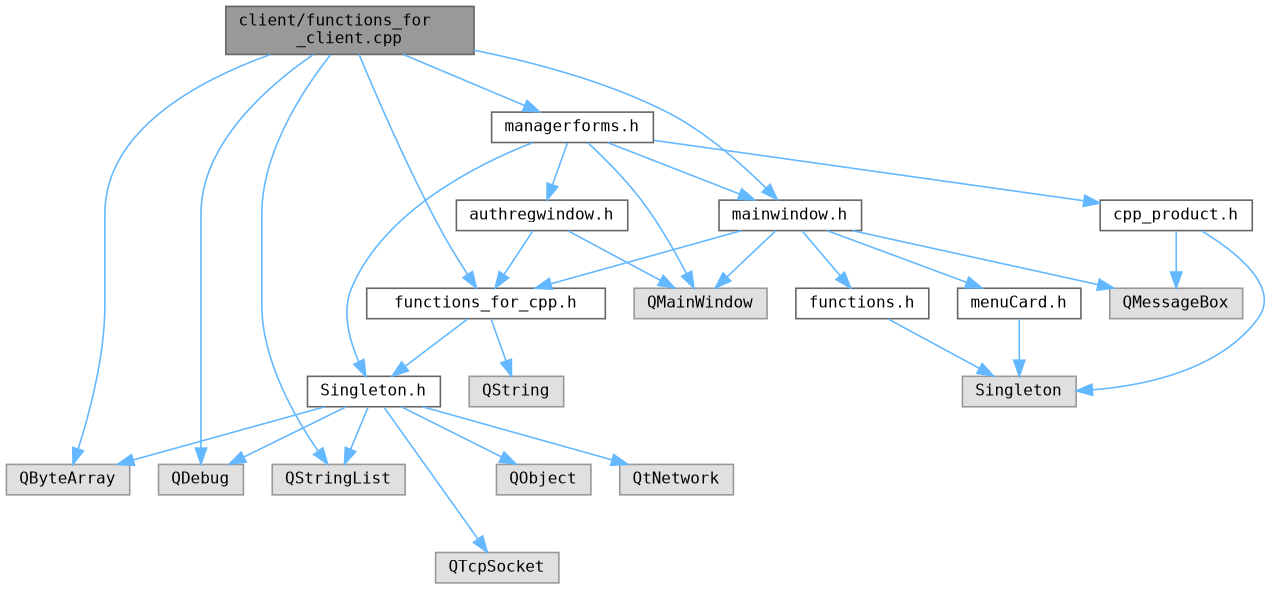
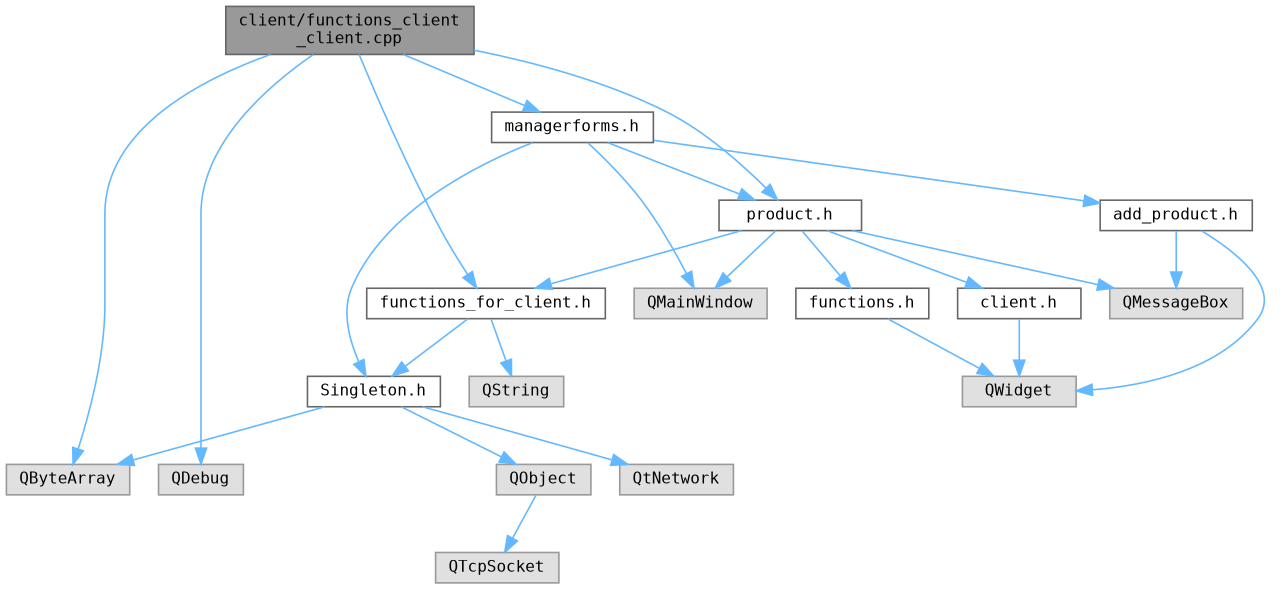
(350, 30) -> (350, 30)
(542, 215) -> none
(790, 215) -> (790, 215)
(1176, 215) -> (1176, 215)
(486, 303) -> (486, 303)
(1019, 303) -> (1019, 303)
(1019, 392) -> (1019, 392)
(292, 433) -> none
(431, 473) -> (524, 517)
(339, 480) -> none
